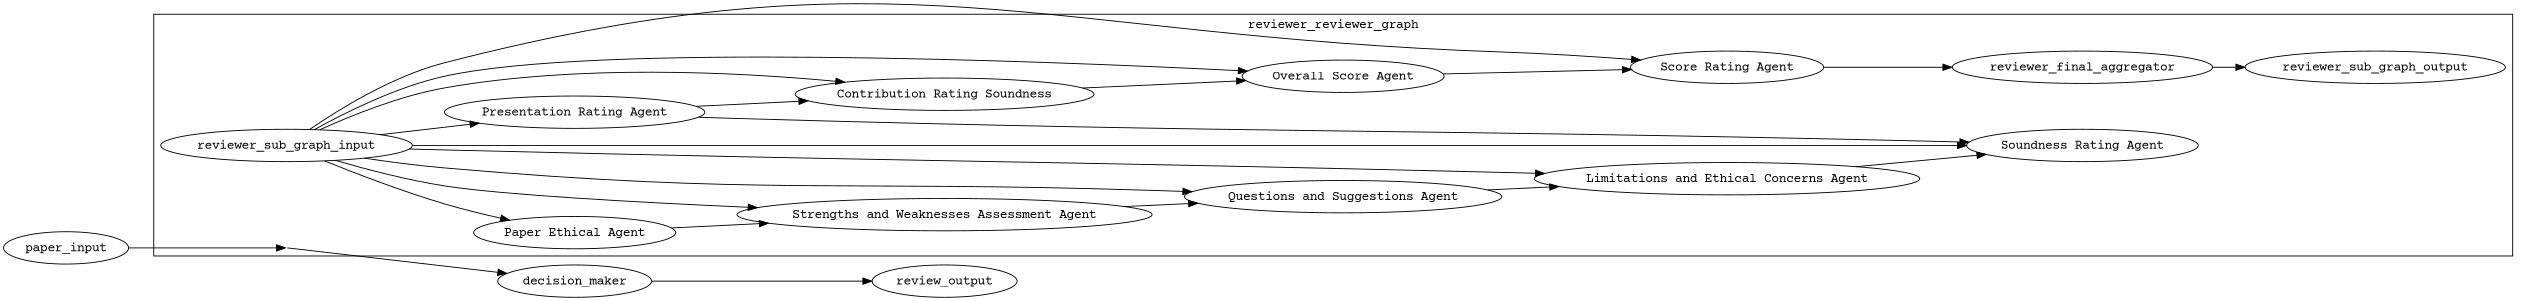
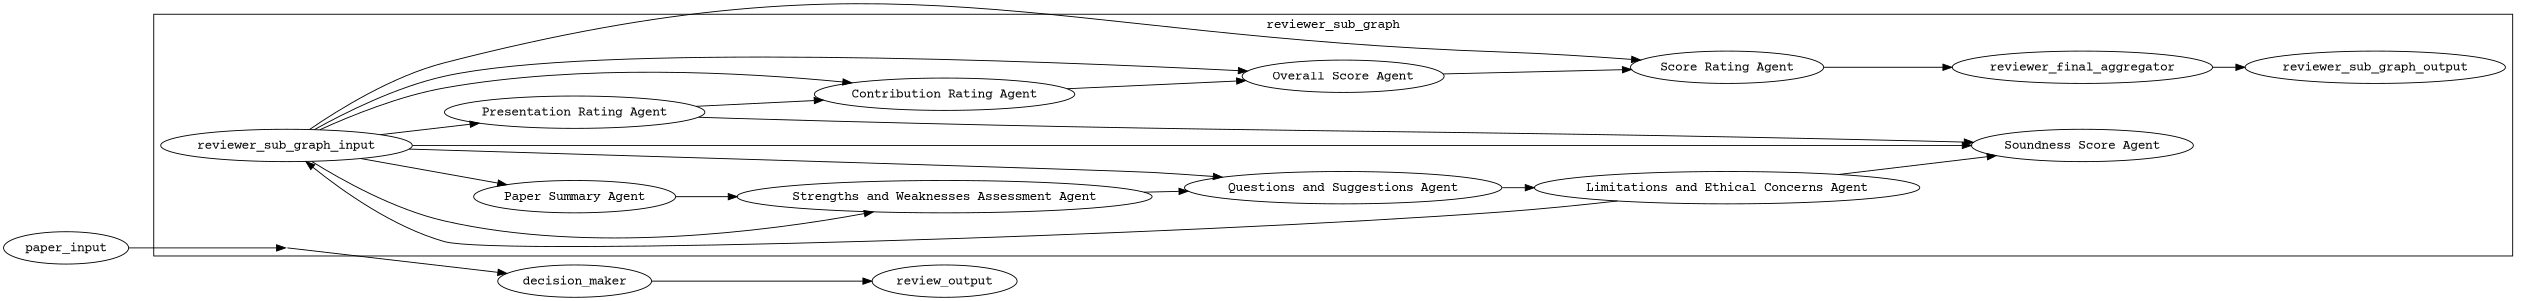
(1333, 25) -> (1333, 25)
(945, 94) -> (945, 94)
(2082, 145) -> (2082, 145)
(972, 161) -> (955, 238)
(575, 233) -> (575, 197)
